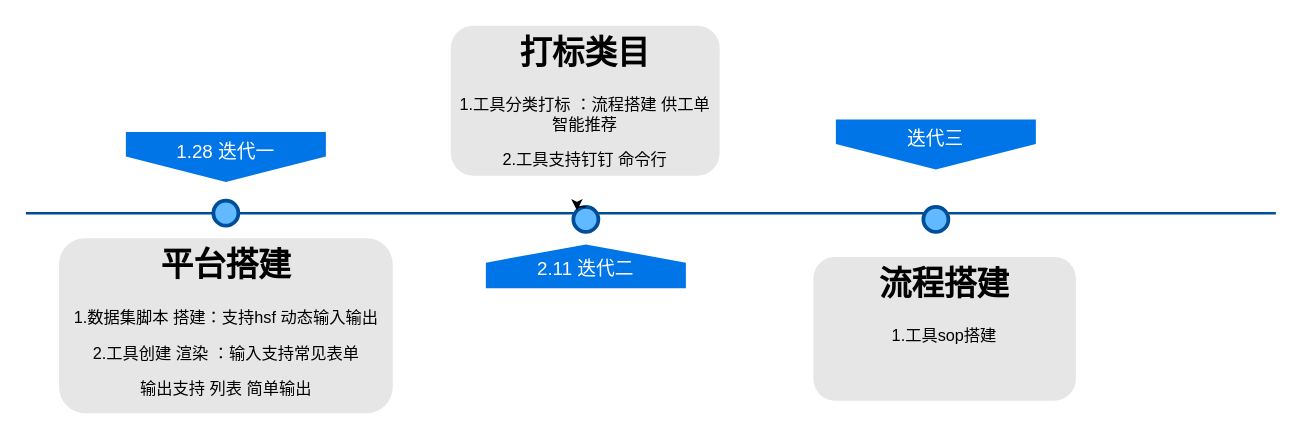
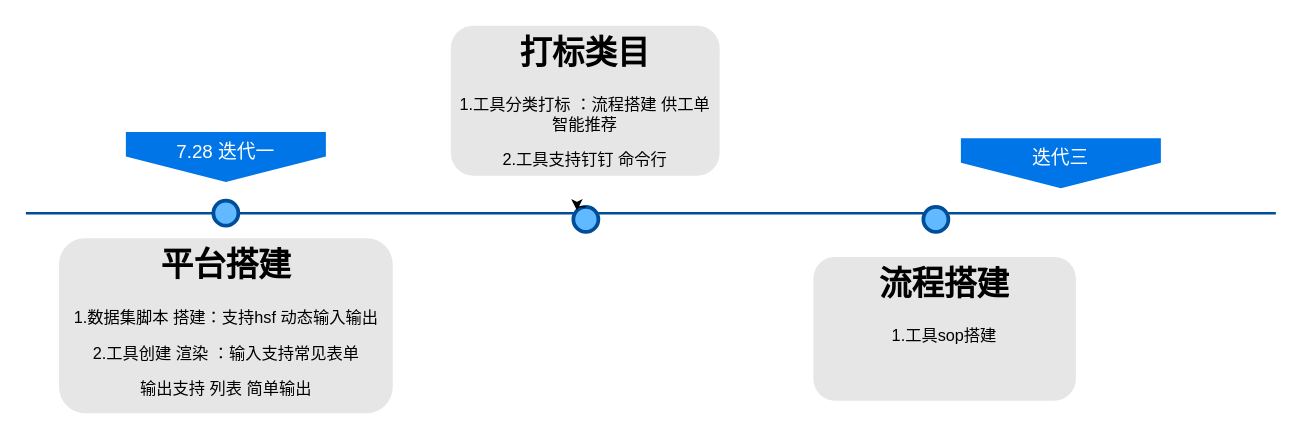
(936, 144) -> (1061, 163)
(226, 152) -> (226, 152)
(586, 266) -> none
